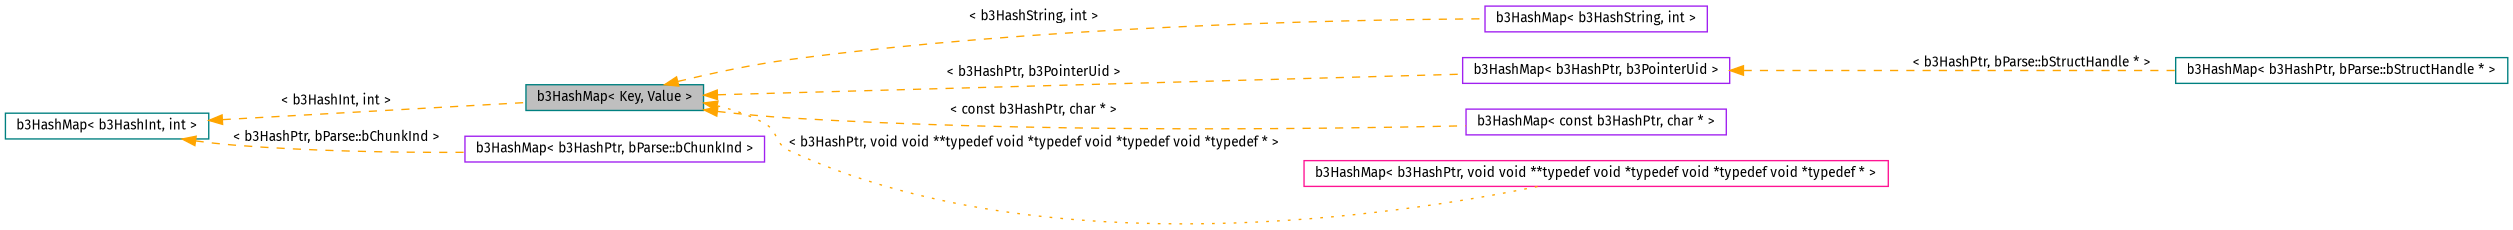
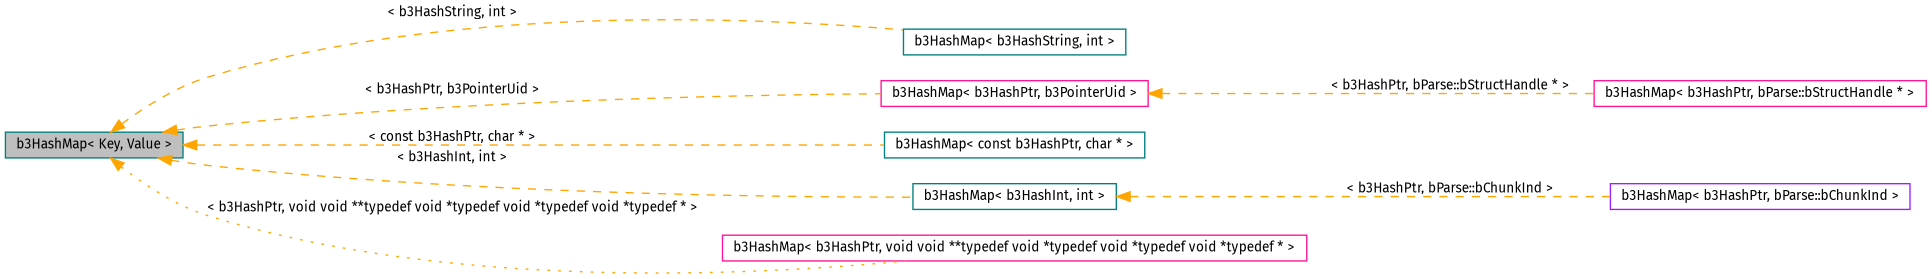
(1596, 19) -> (1015, 42)
(1596, 70) -> (1015, 94)
(2342, 70) -> (1760, 94)
(374, 111) -> (541, 189)
(1596, 122) -> (1015, 145)
